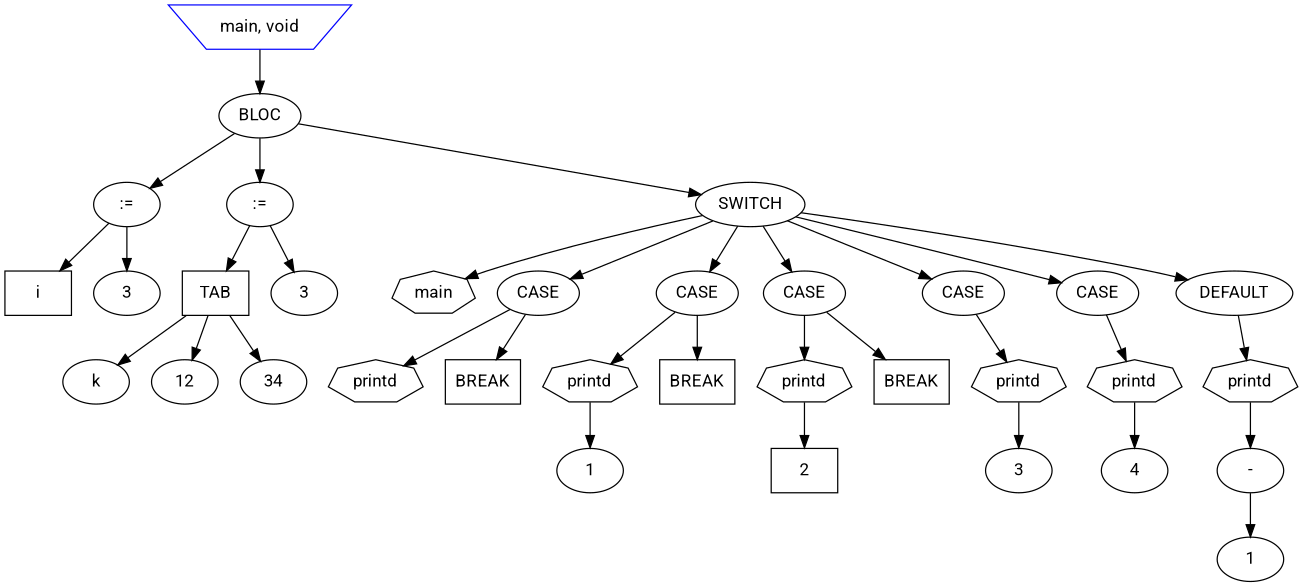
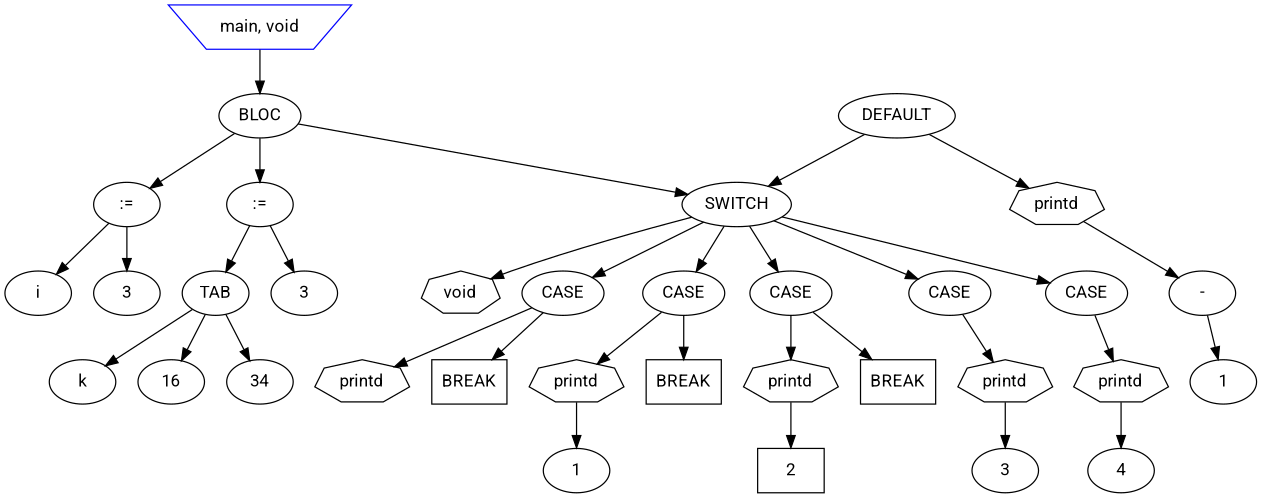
(989, 242) -> (822, 157)
(38, 293) -> (38, 293)
(216, 293) -> (216, 293)
(434, 293) -> (461, 293)
(185, 382) -> (171, 382)
